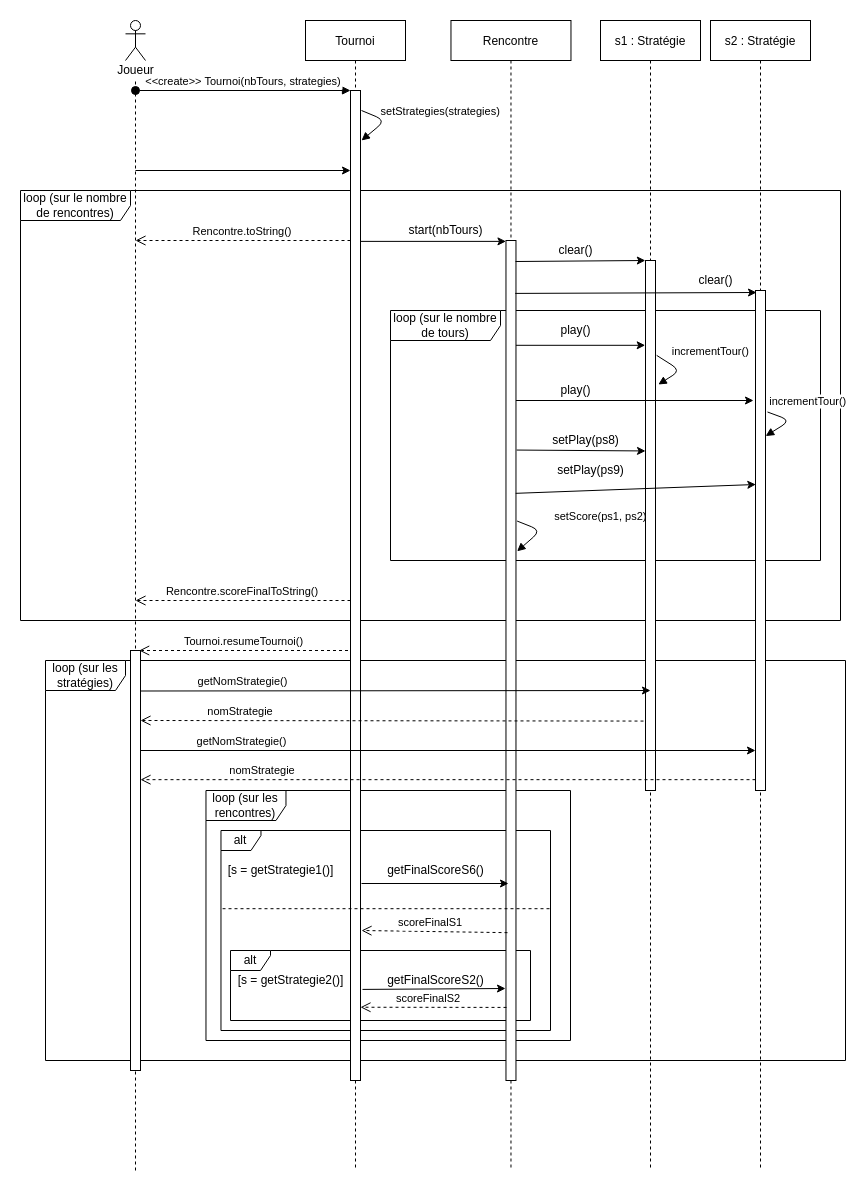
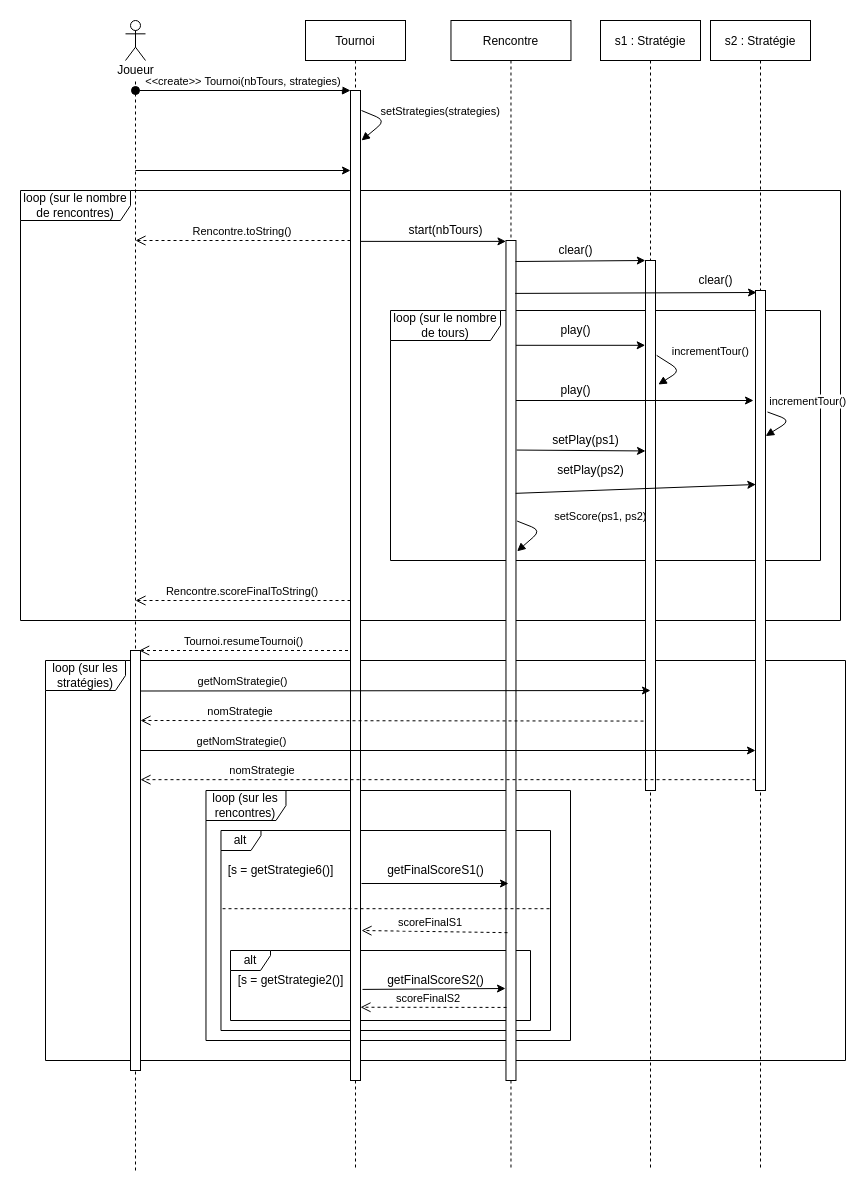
(586, 441) -> (586, 441)
(591, 471) -> (591, 471)
(281, 871) -> (281, 871)
(436, 871) -> (436, 871)
